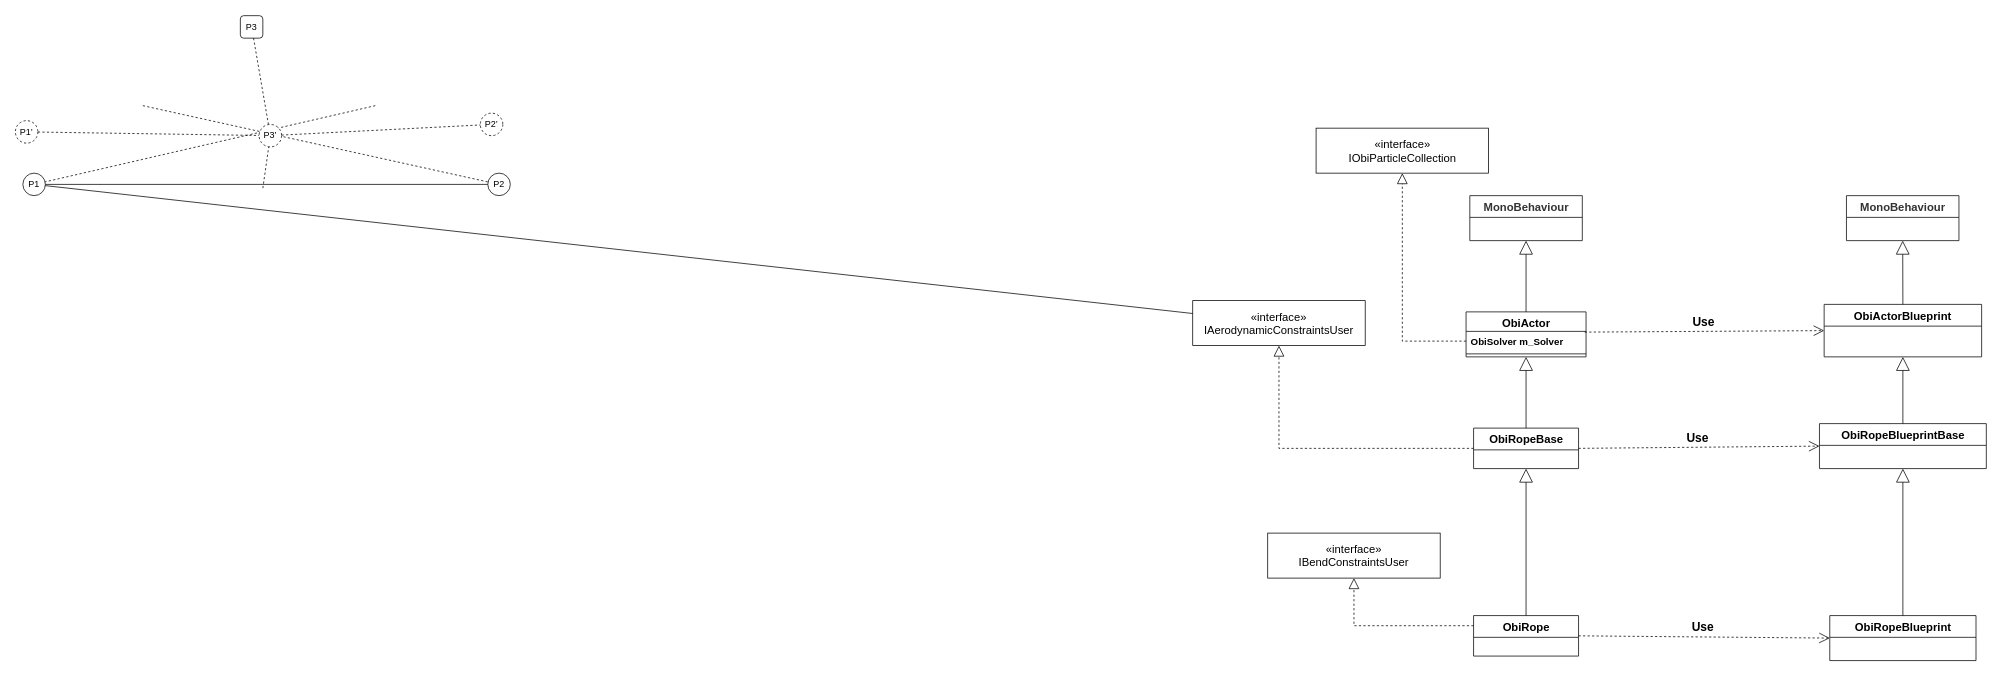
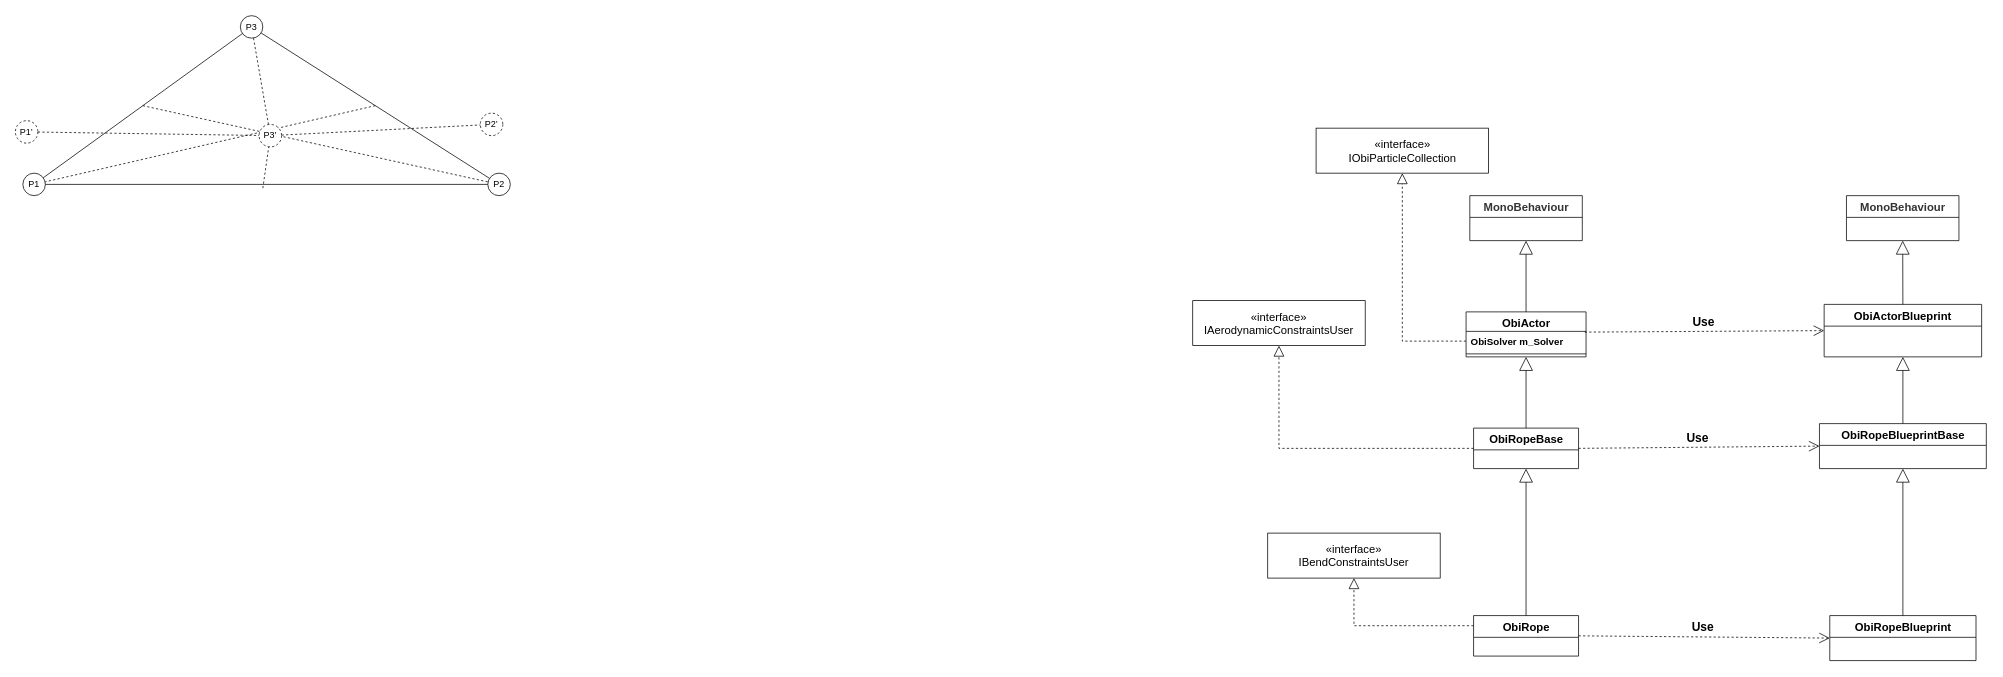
(252, 27) -> (252, 27)
none -> (376, 106)
(620, 249) -> (141, 107)
